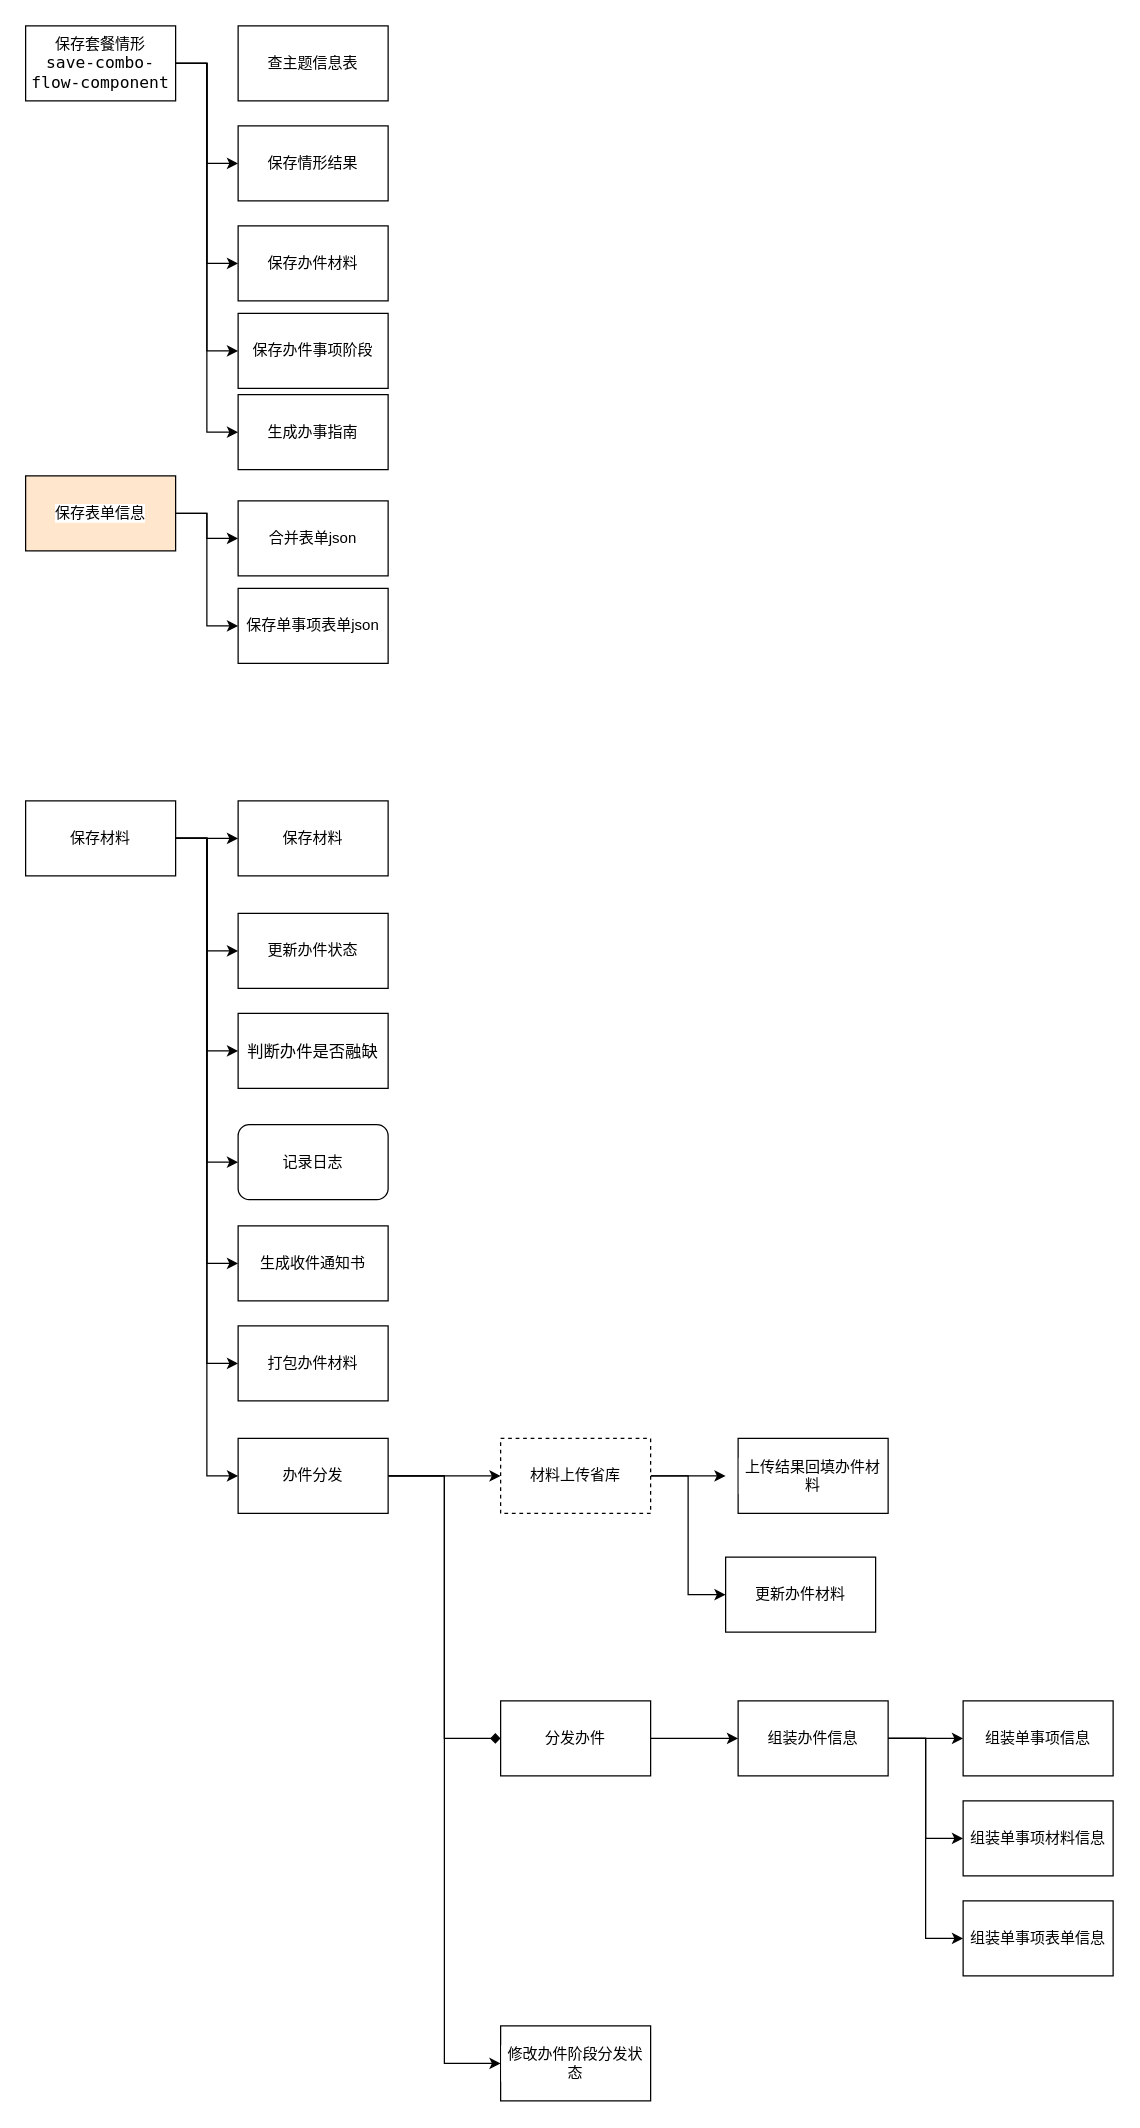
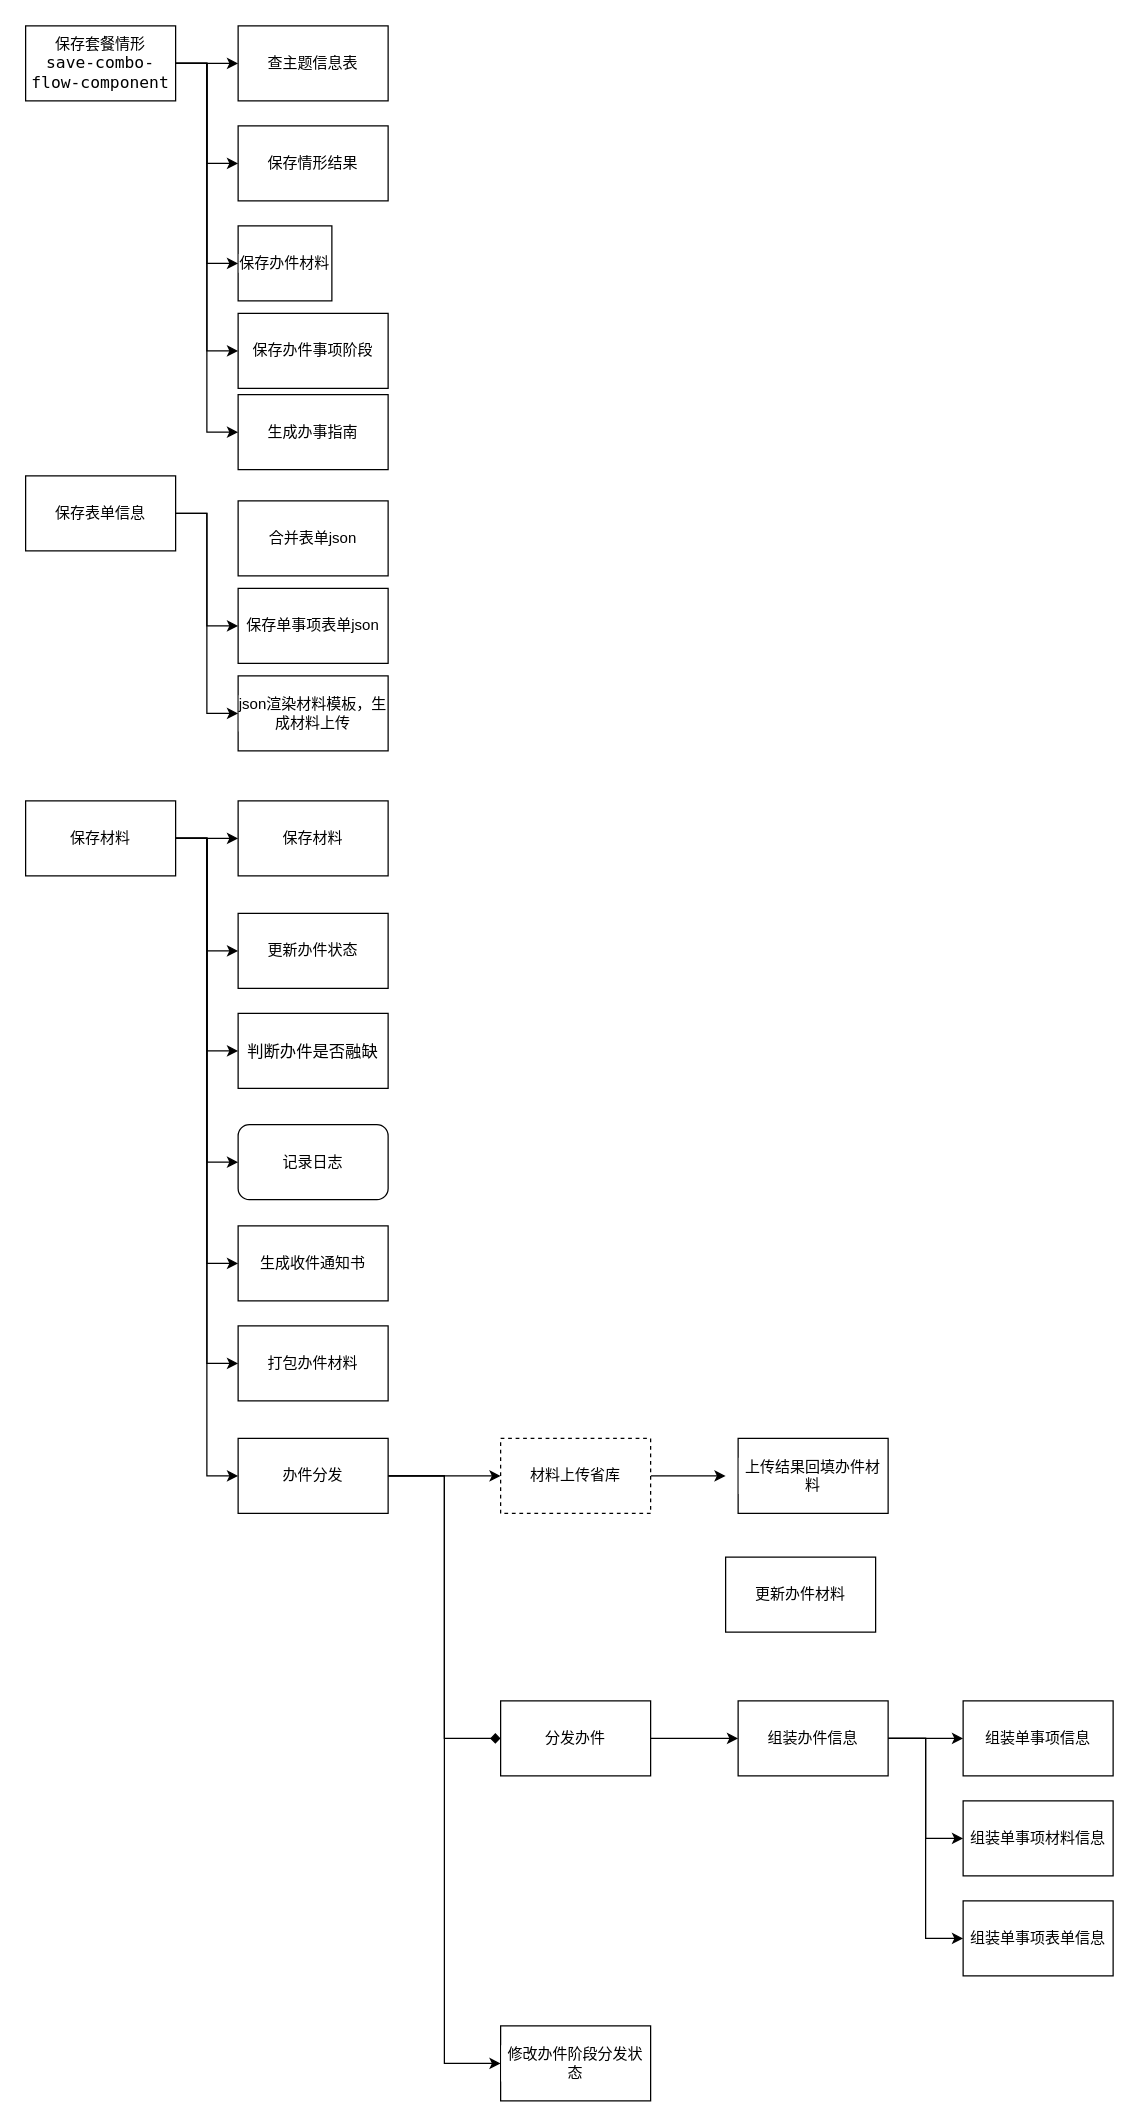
none -> (219, 63)
(313, 263) -> (285, 263)
(101, 513) -> (101, 513)
(219, 538) -> none
none -> (207, 682)
none -> (313, 713)
(688, 1550) -> none
